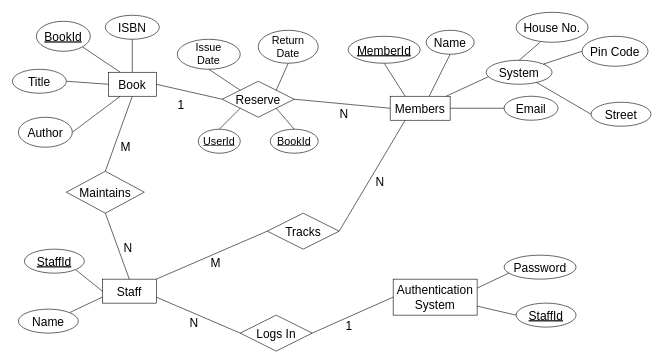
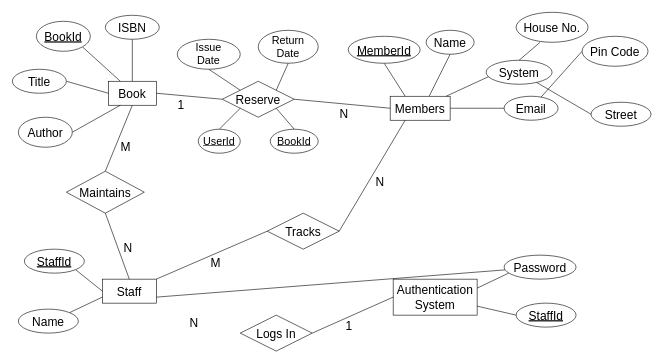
(563, 58) -> (562, 74)
(132, 84) -> (132, 93)
(198, 315) -> (330, 284)
